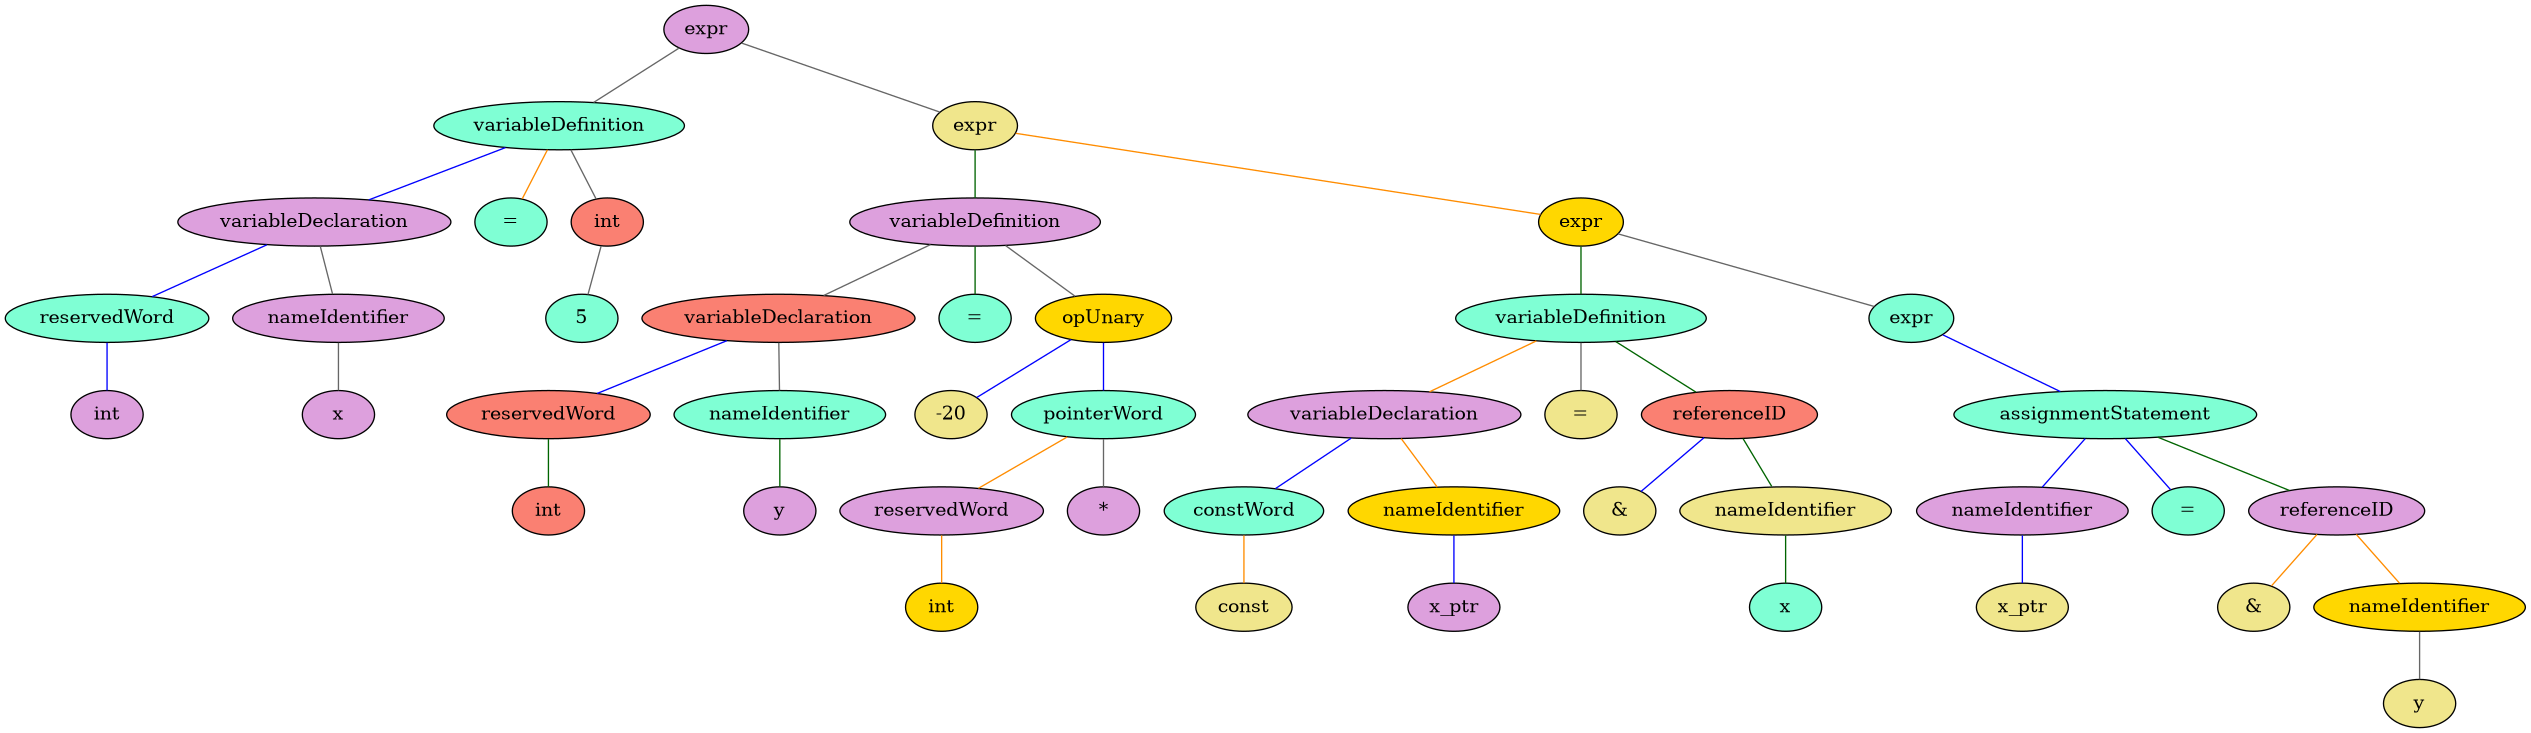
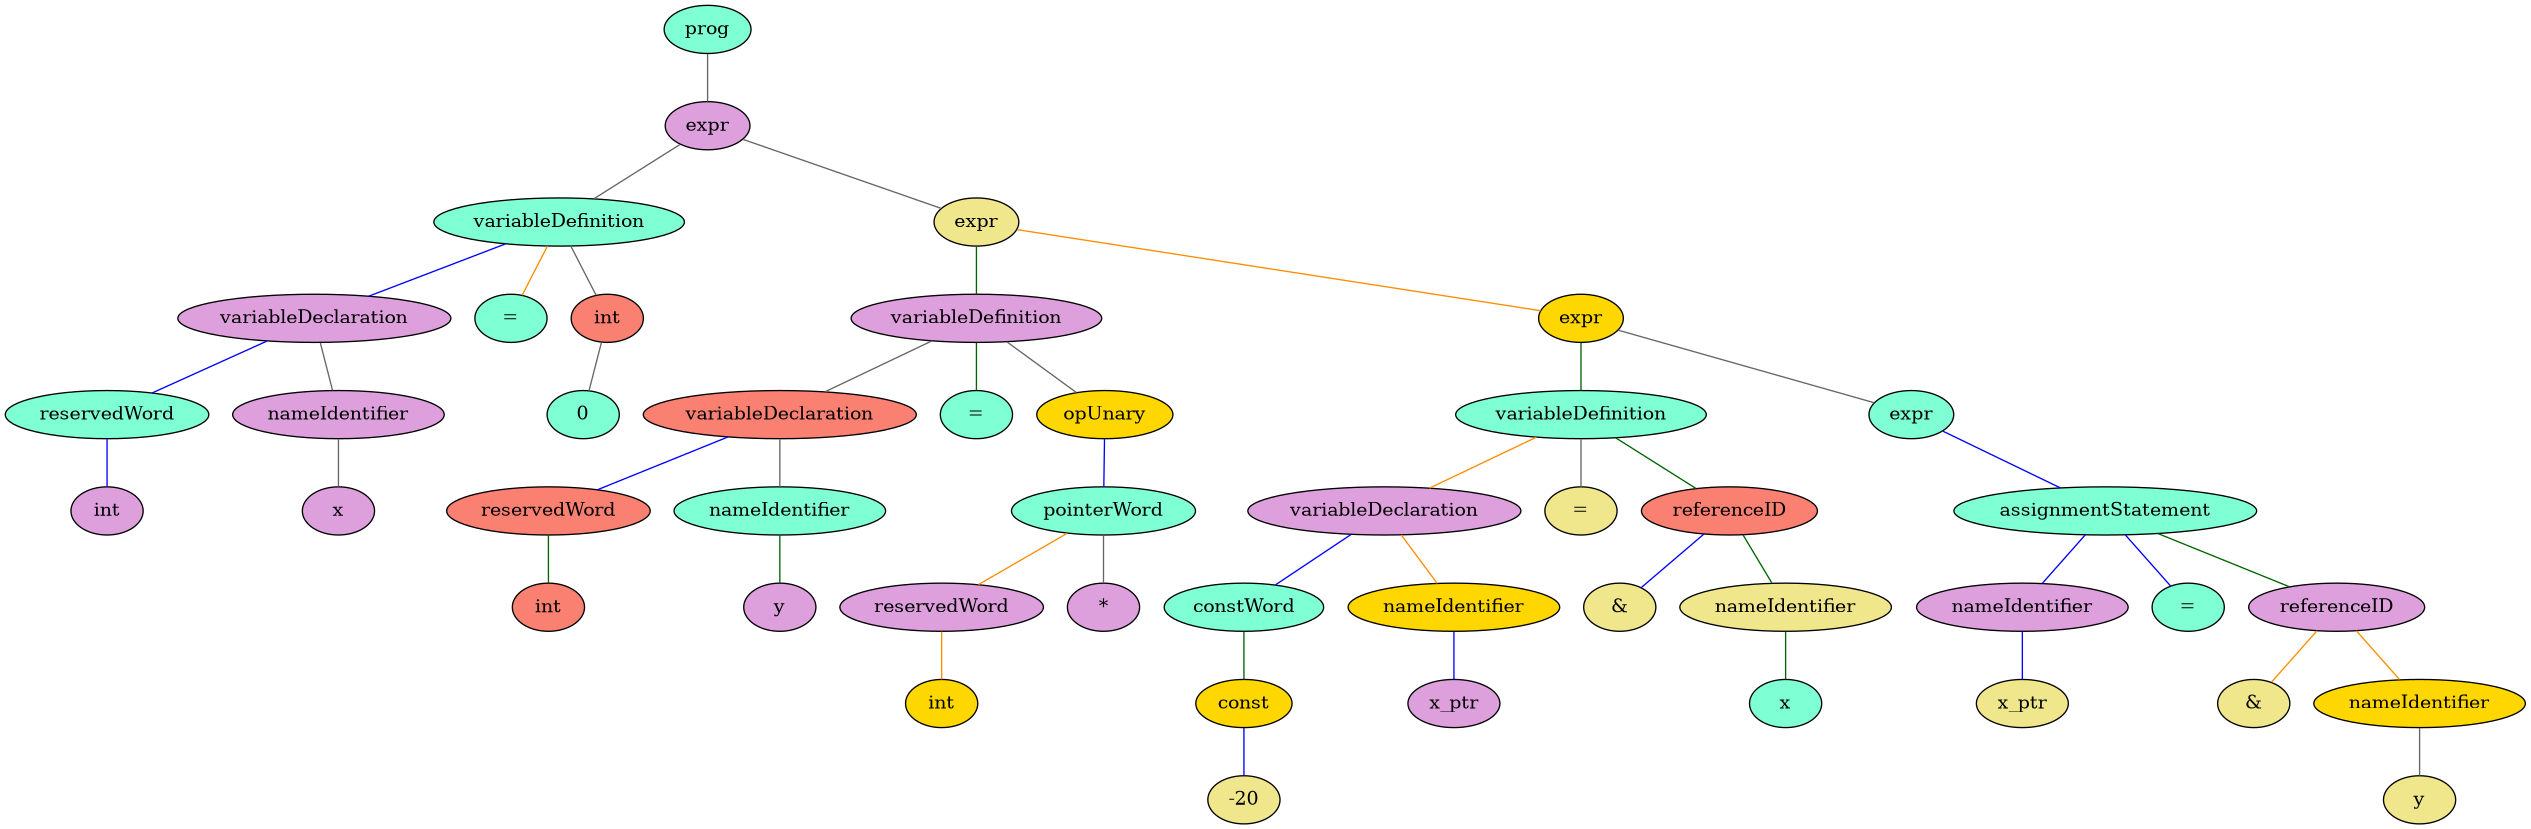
none -> (708, 29)
(582, 318) -> (583, 415)
(1024, 369) -> (1244, 752)
(1244, 559) -> (1244, 656)
(1244, 607) -> (1244, 704)
